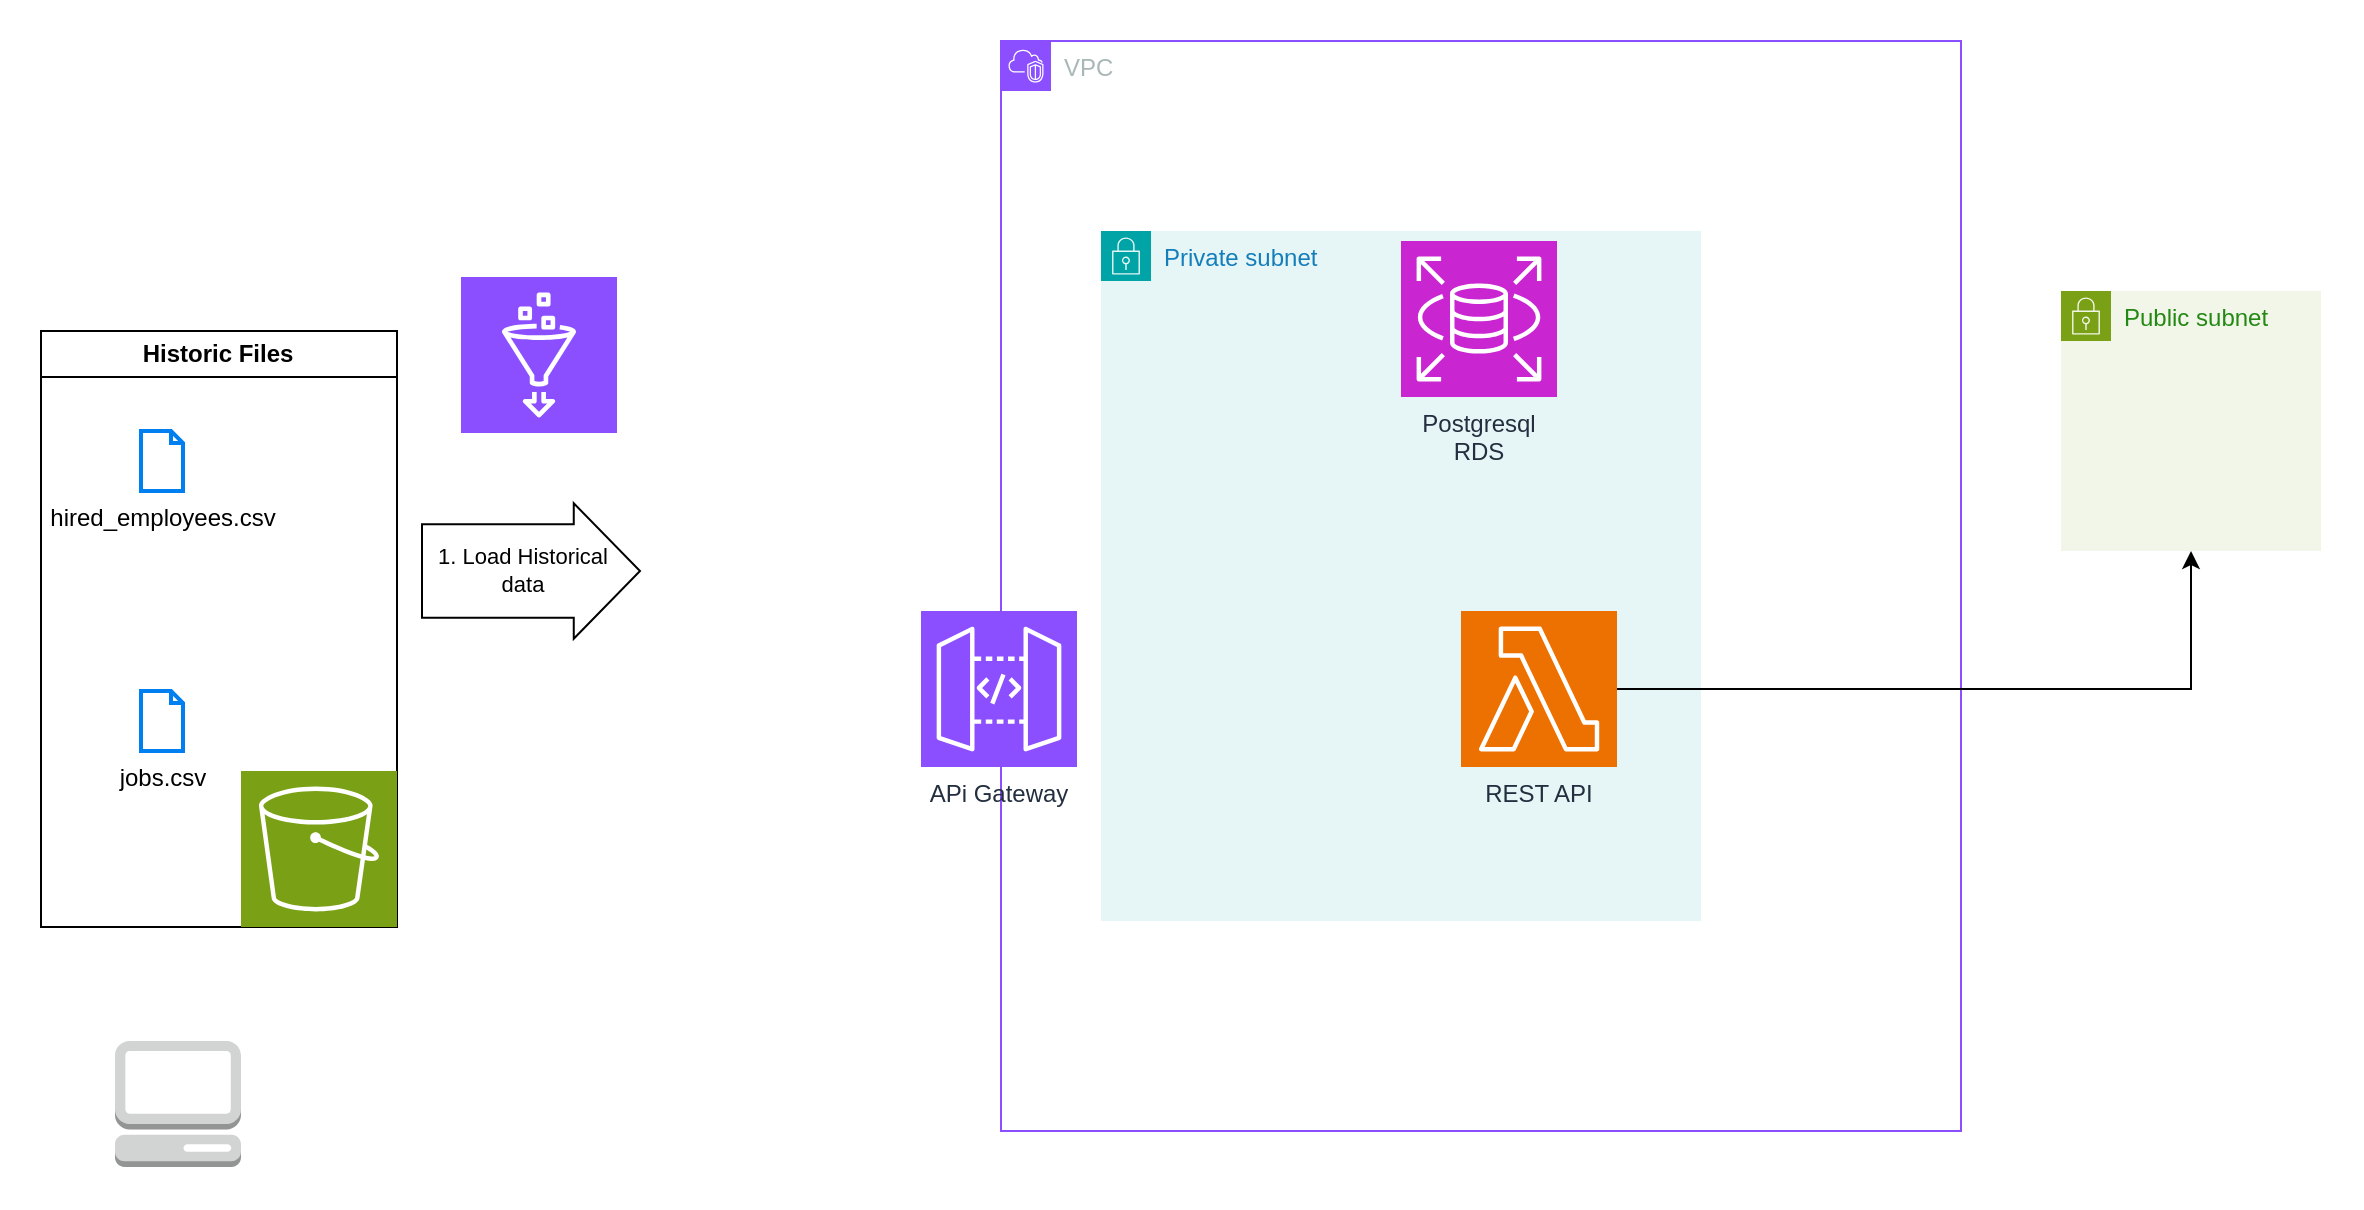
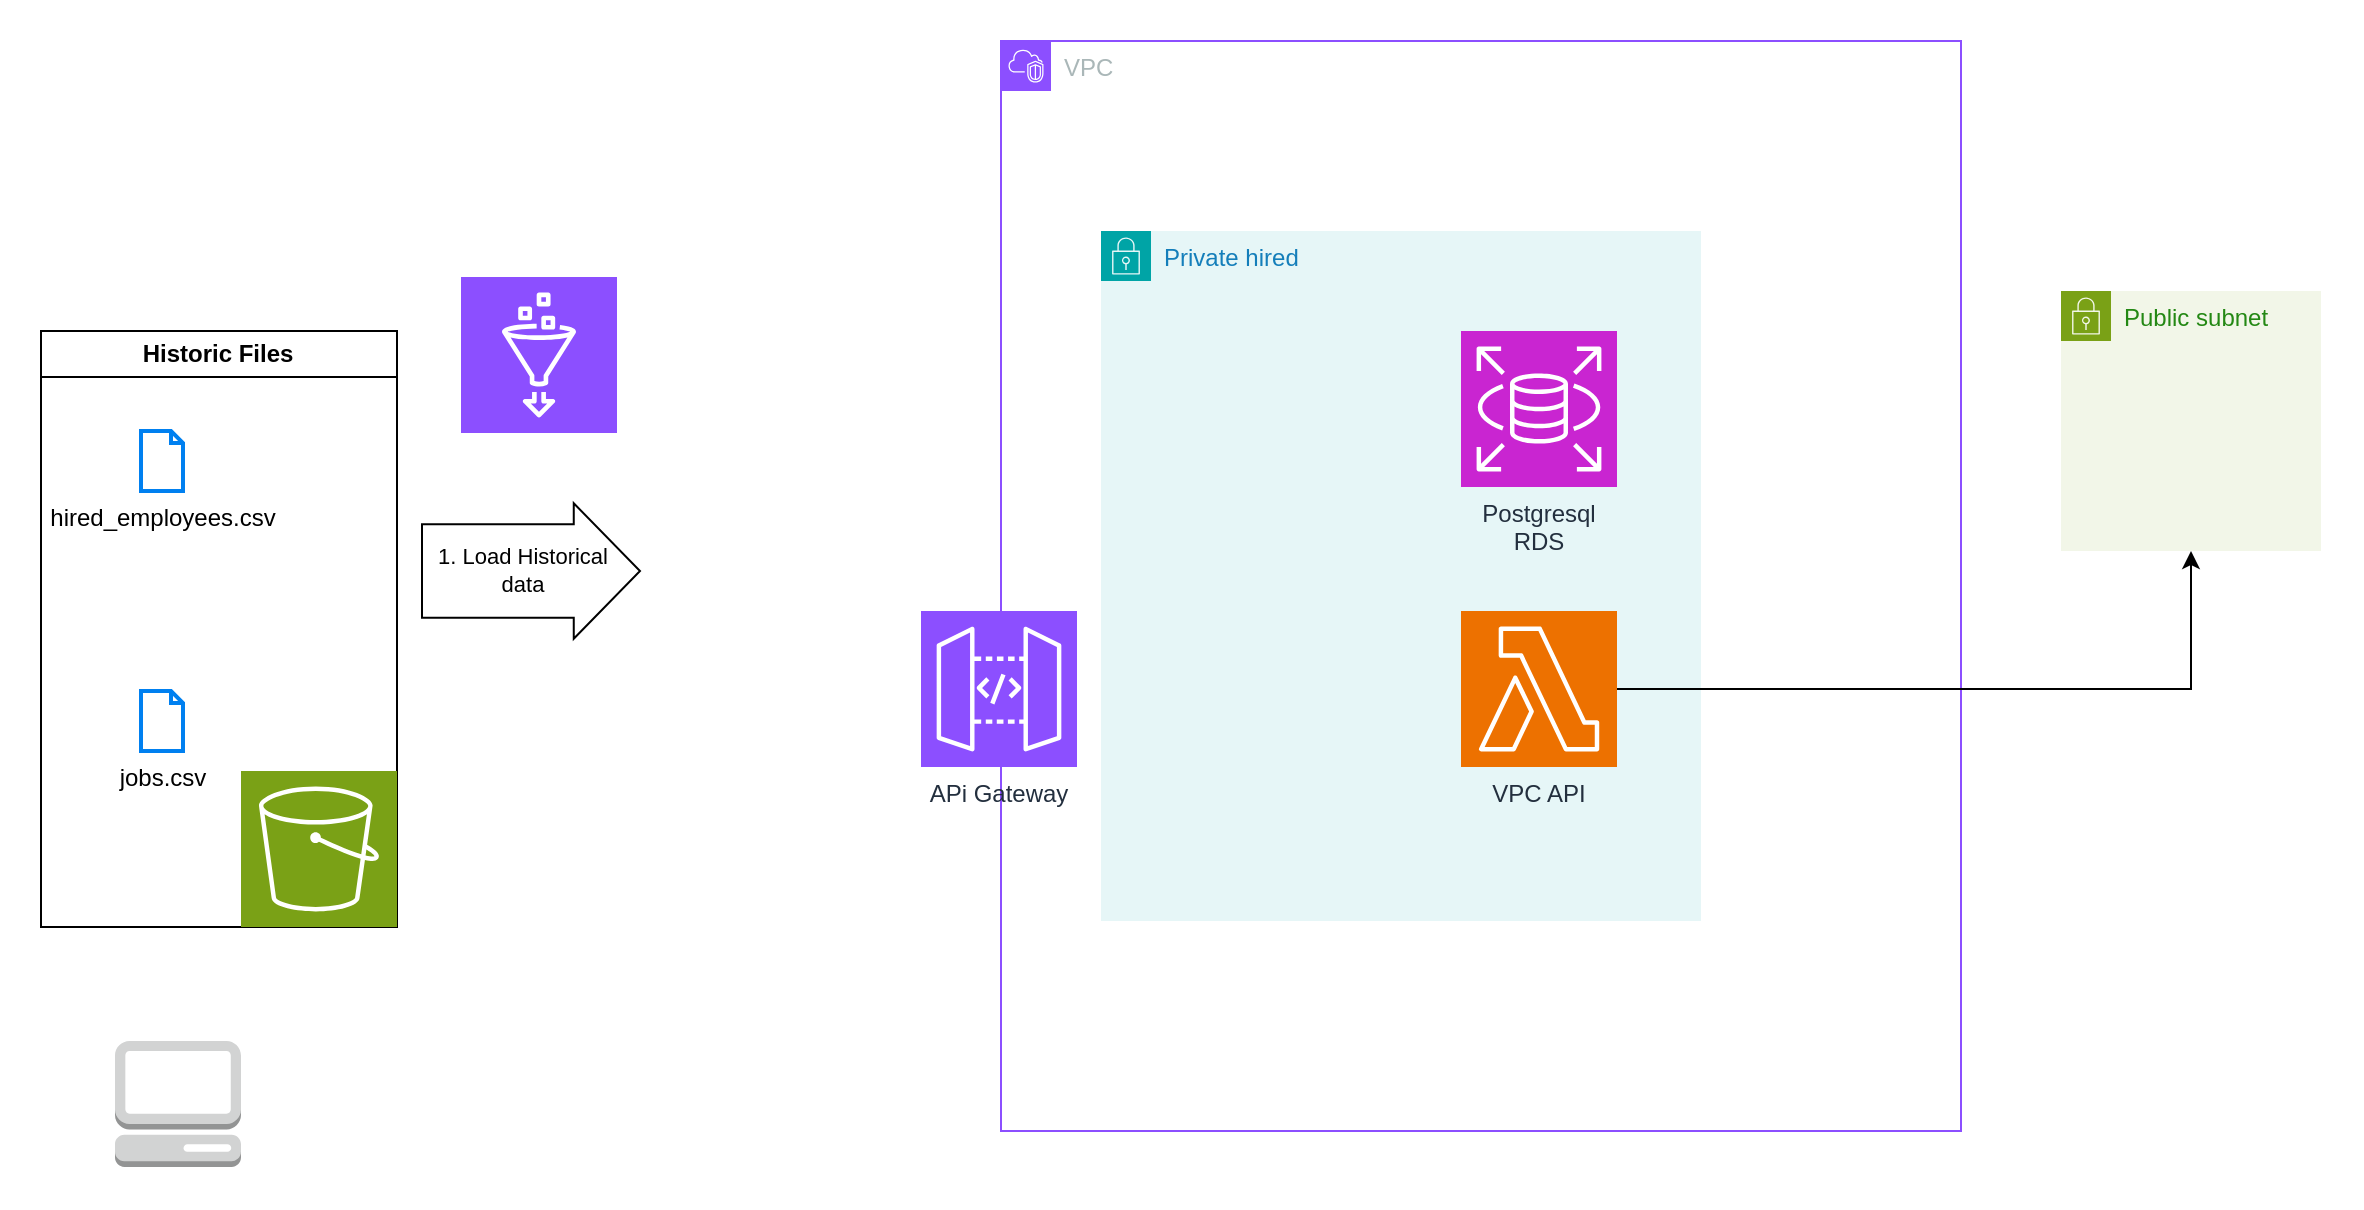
(1253, 259) -> (1243, 259)
(1479, 319) -> (1539, 409)
(1540, 795) -> (1540, 795)
